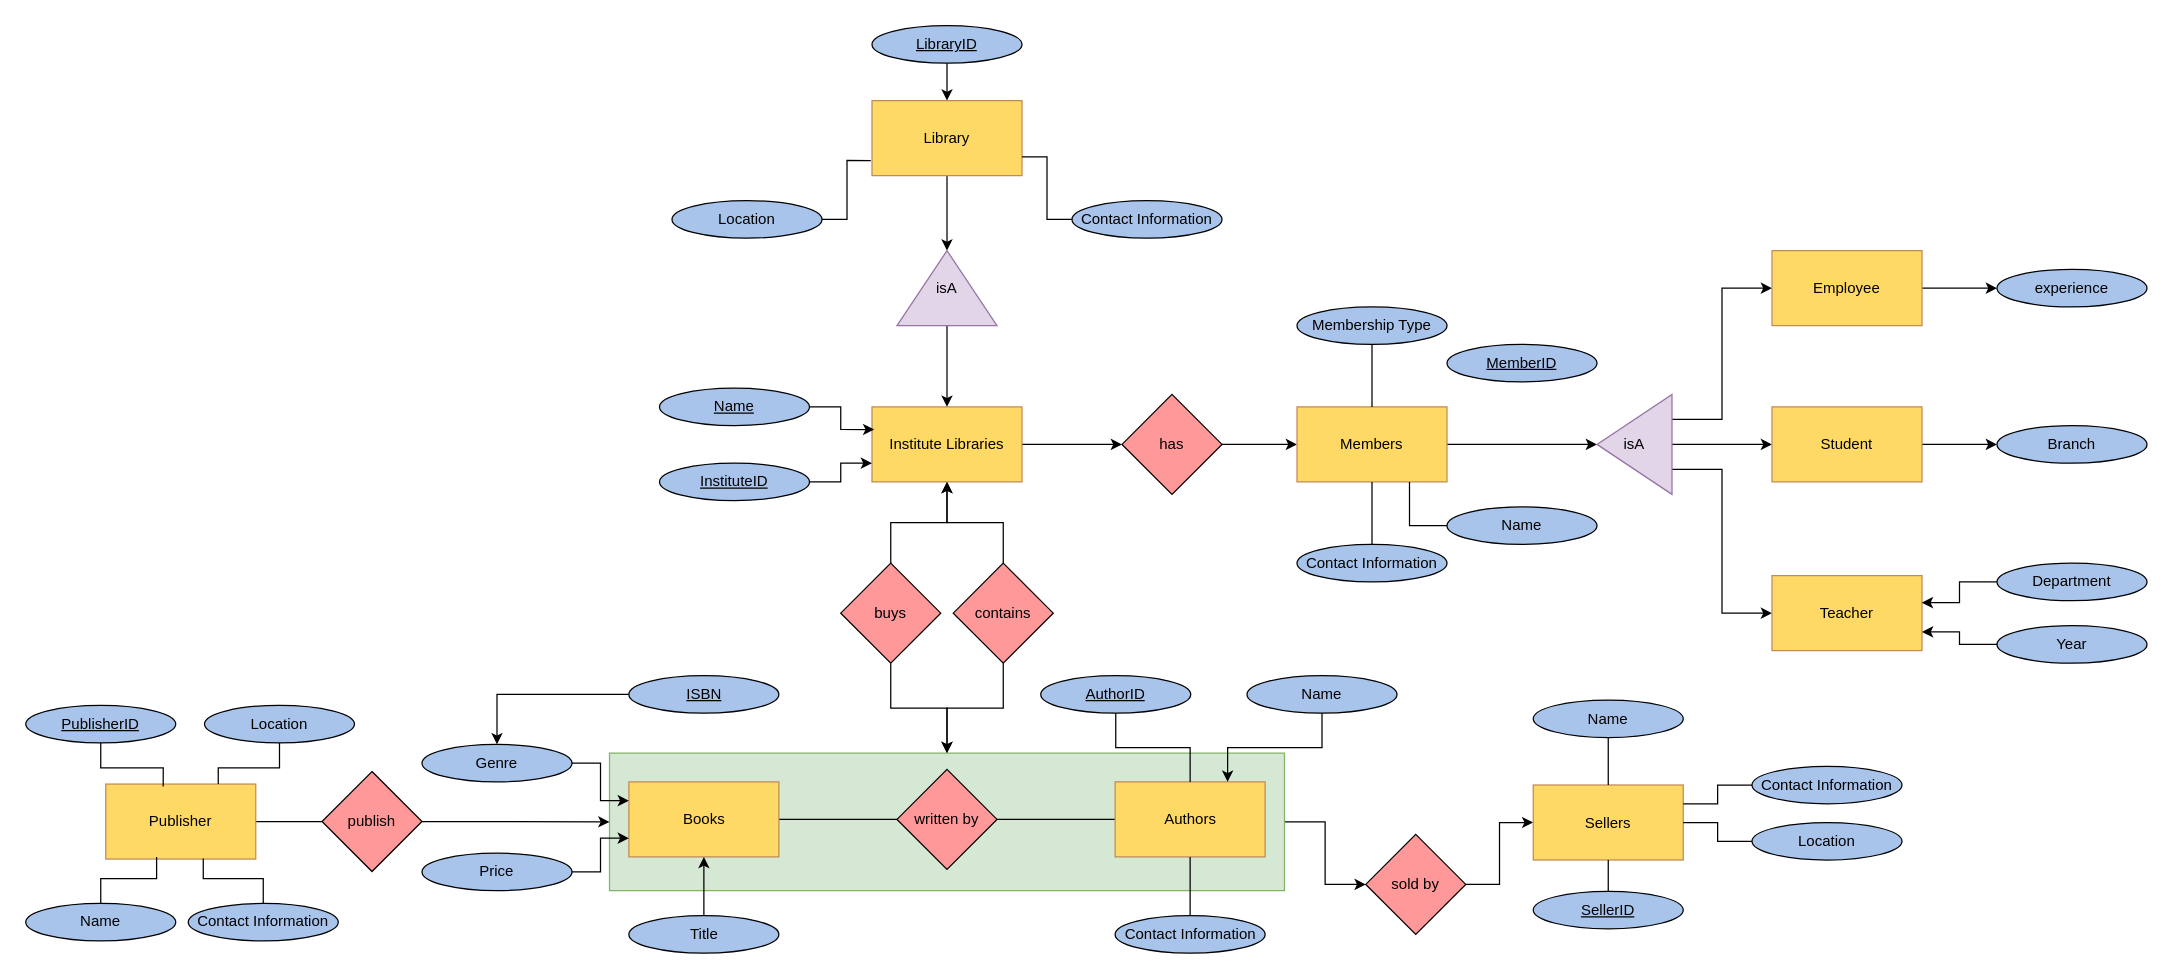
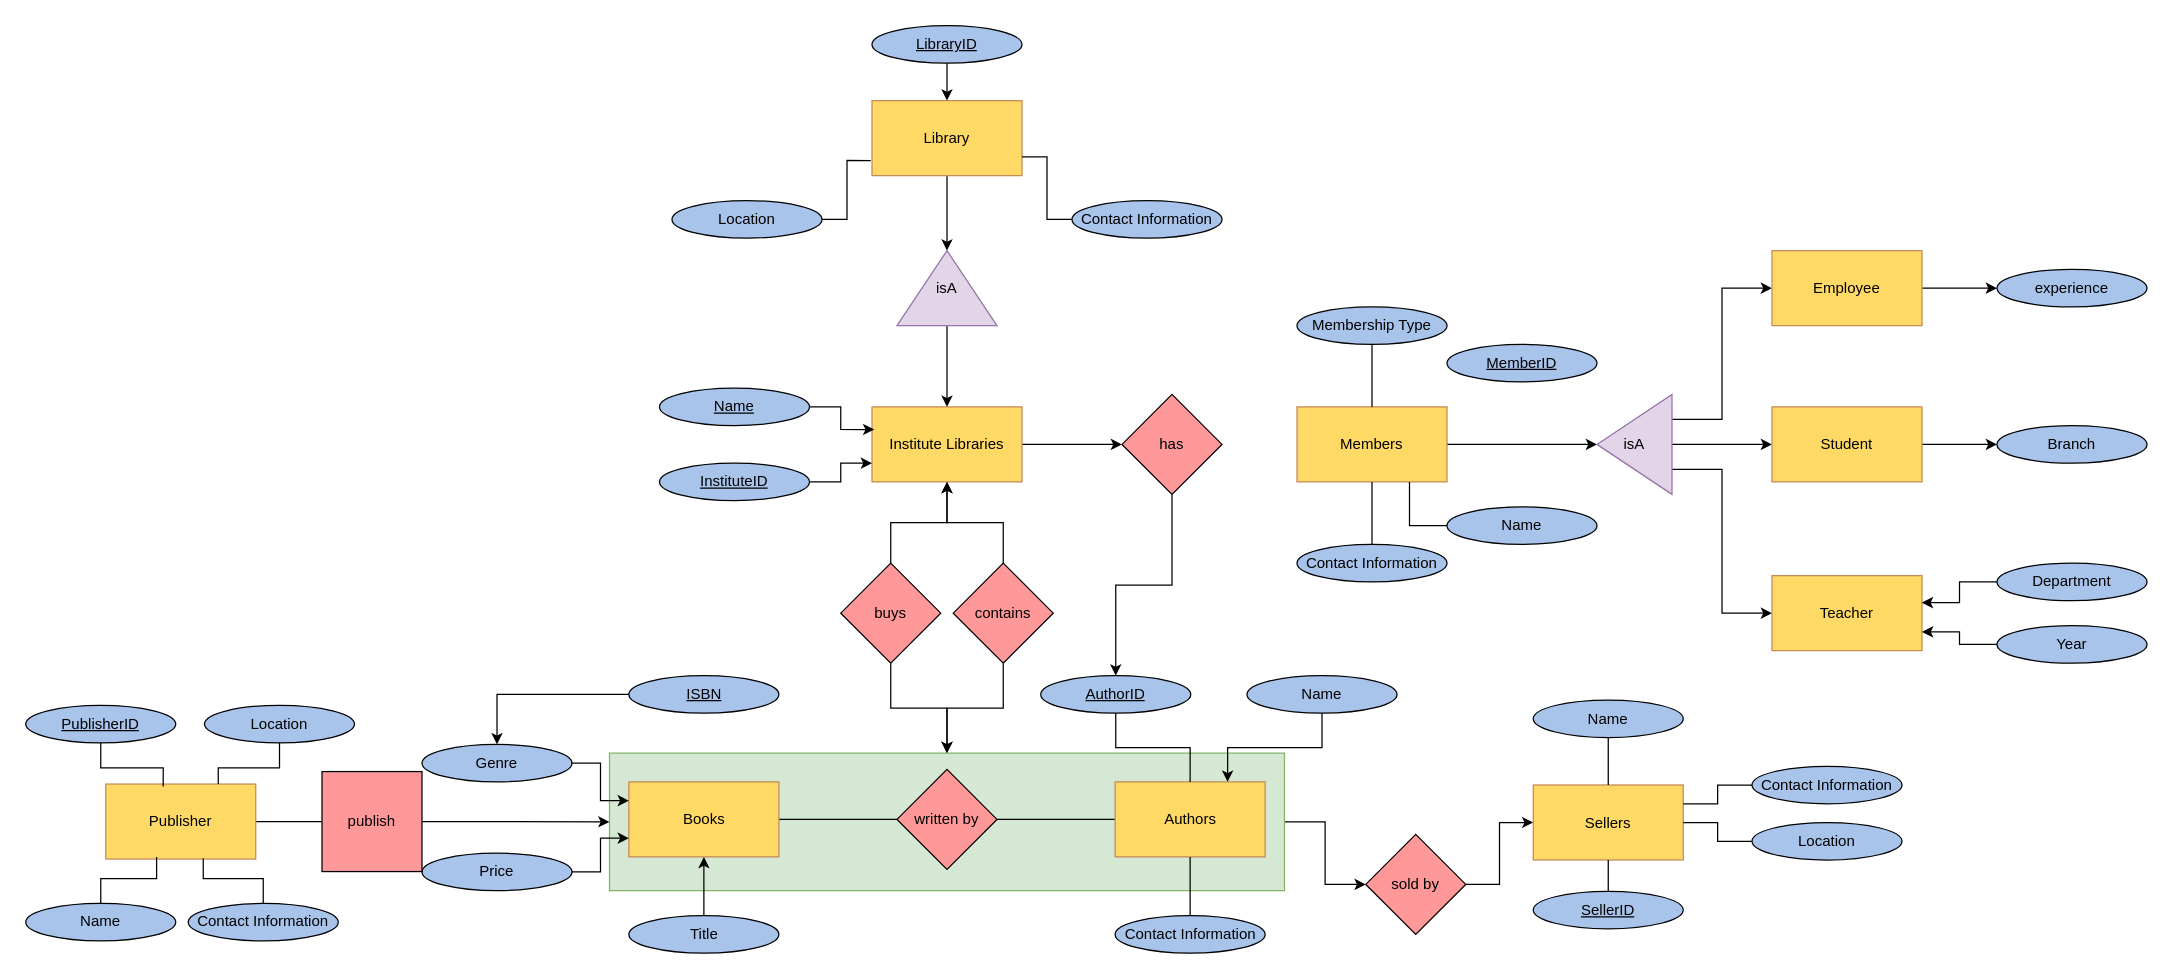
(1255, 444) -> (1148, 585)
(372, 822) -> (372, 822)
